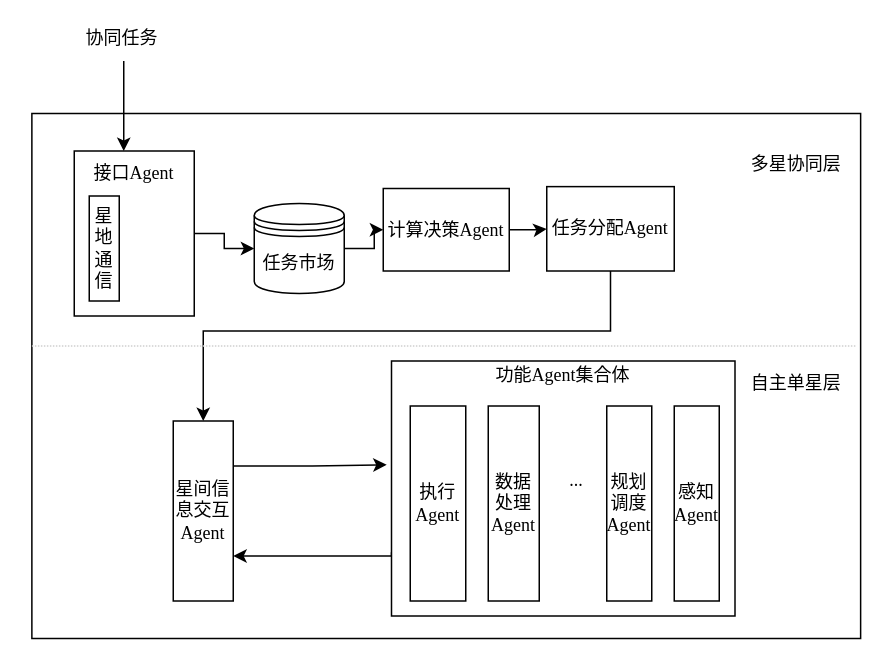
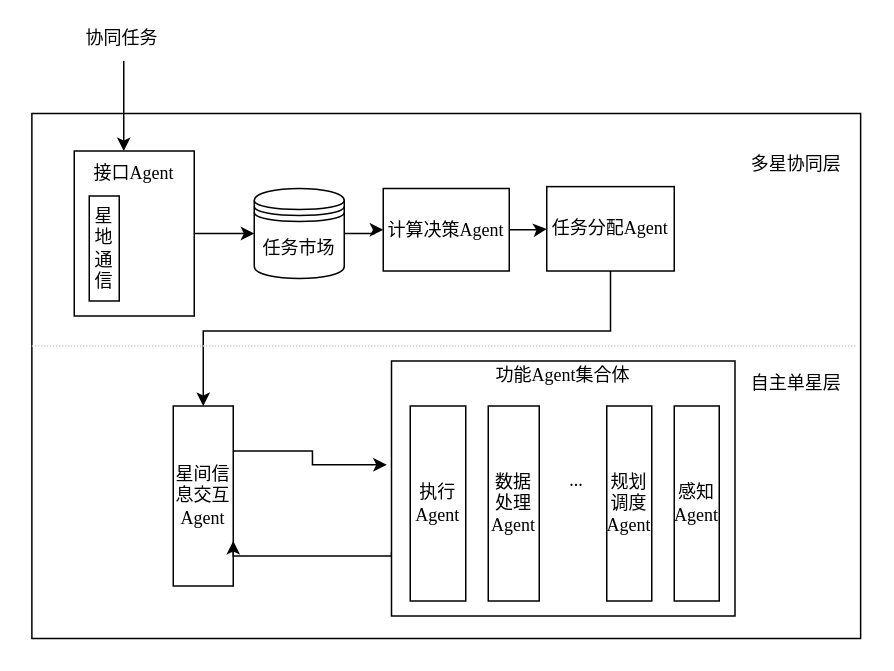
(299, 248) -> (299, 233)
(203, 511) -> (203, 496)
